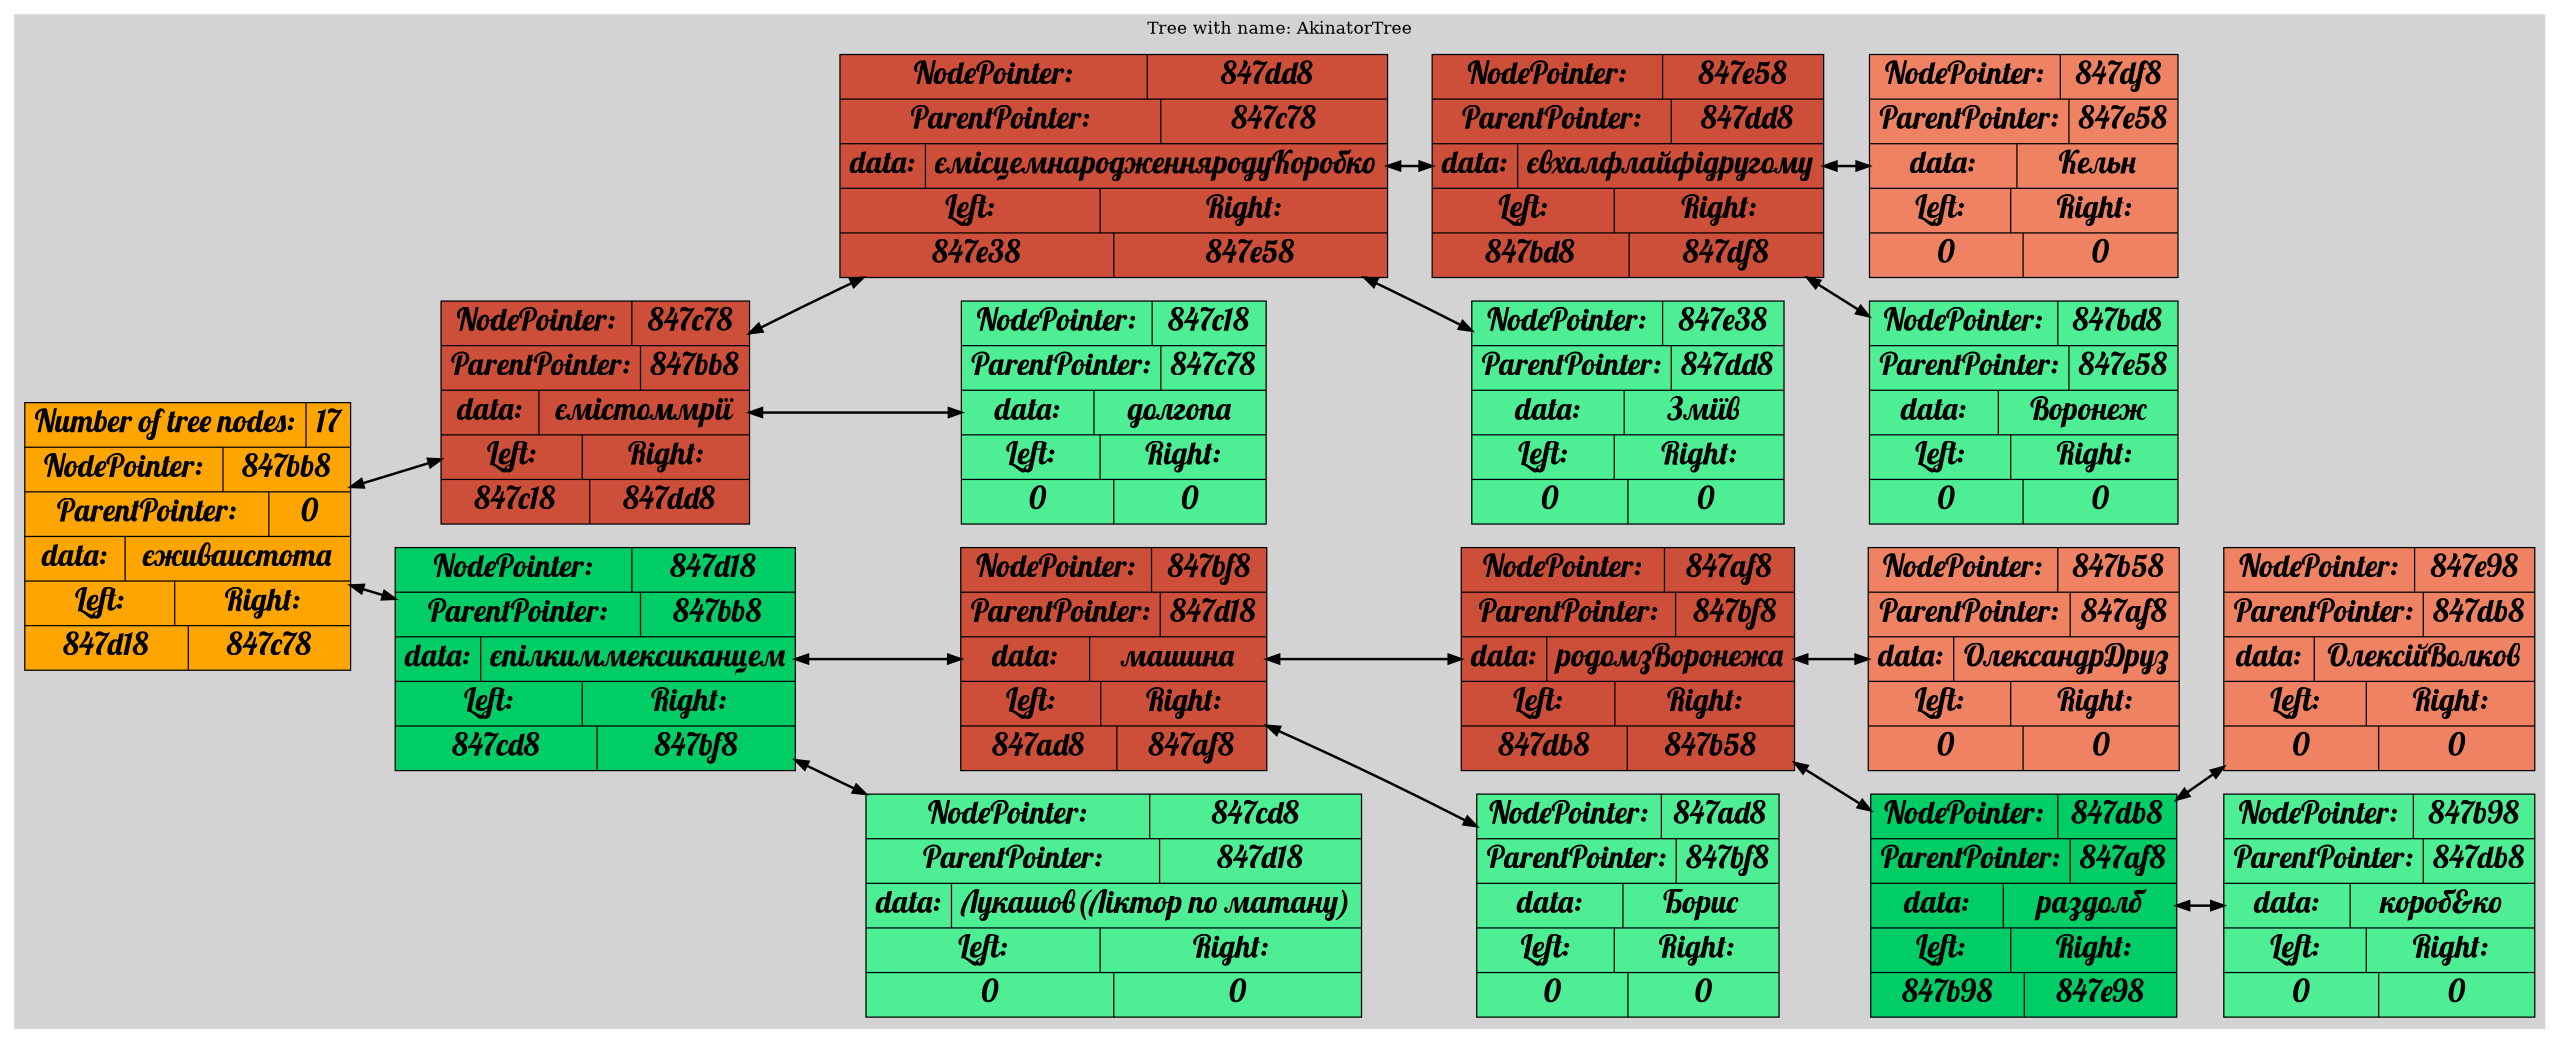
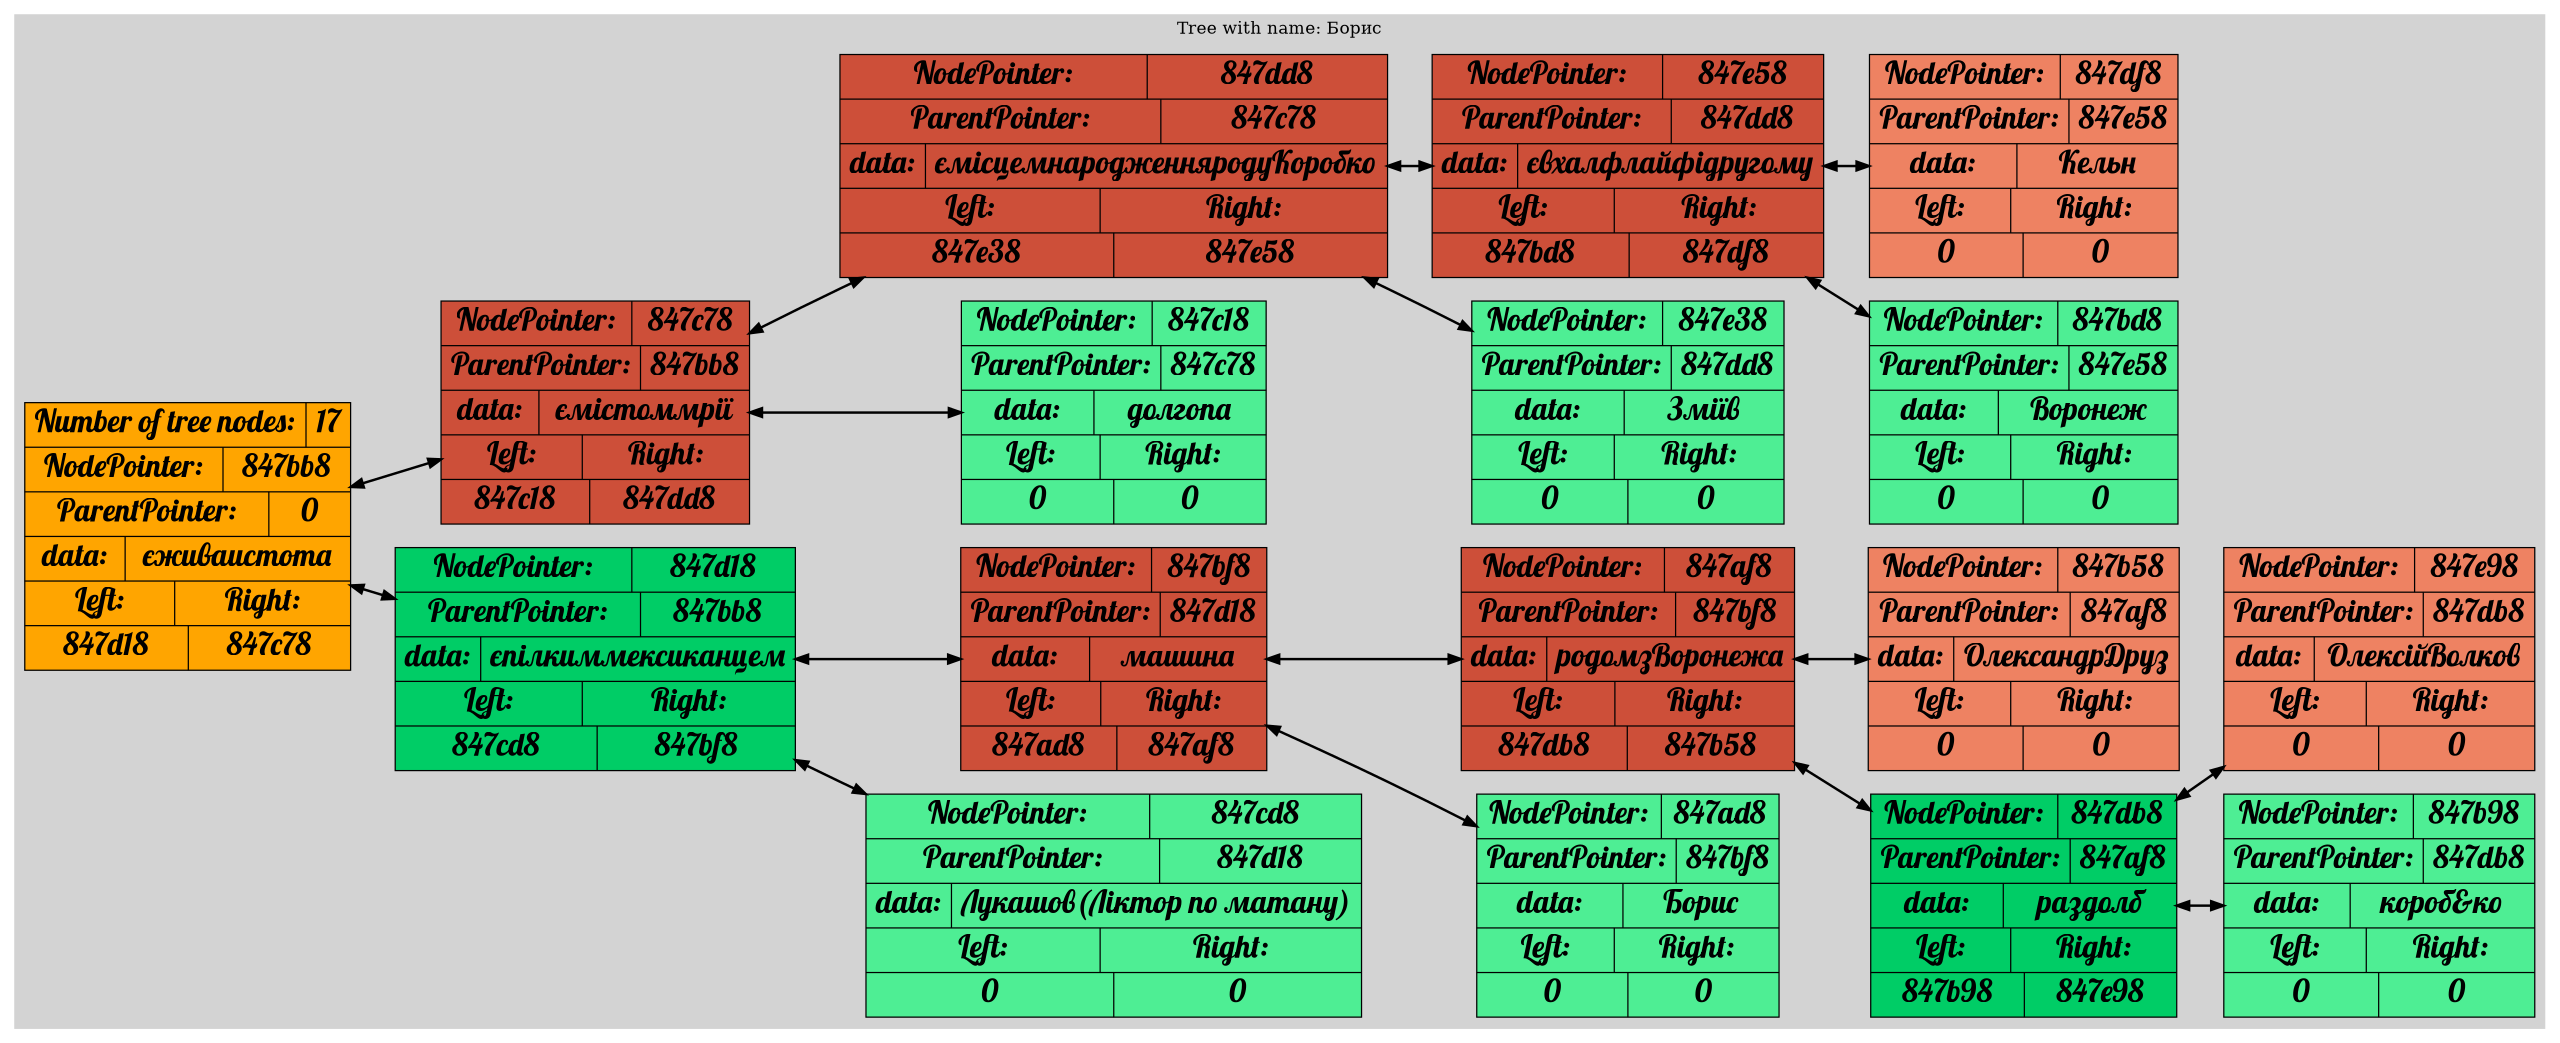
(1280, 29) -> (1280, 29)
